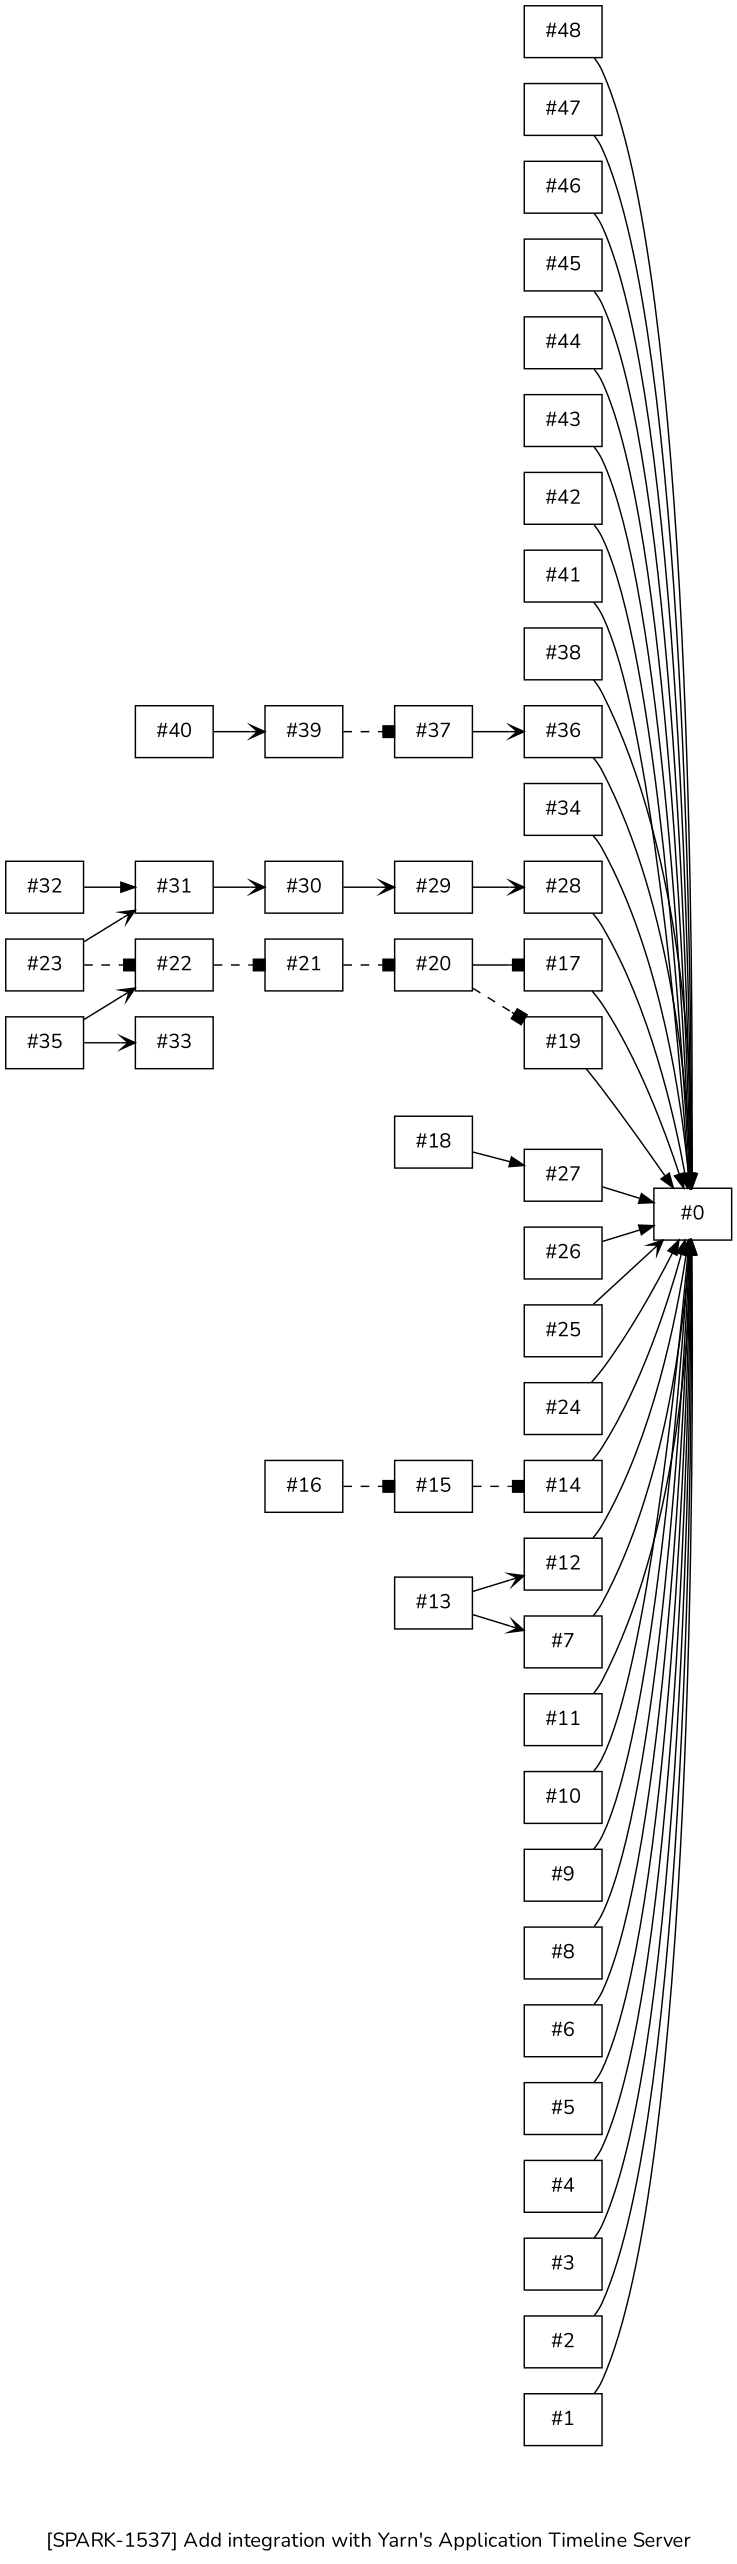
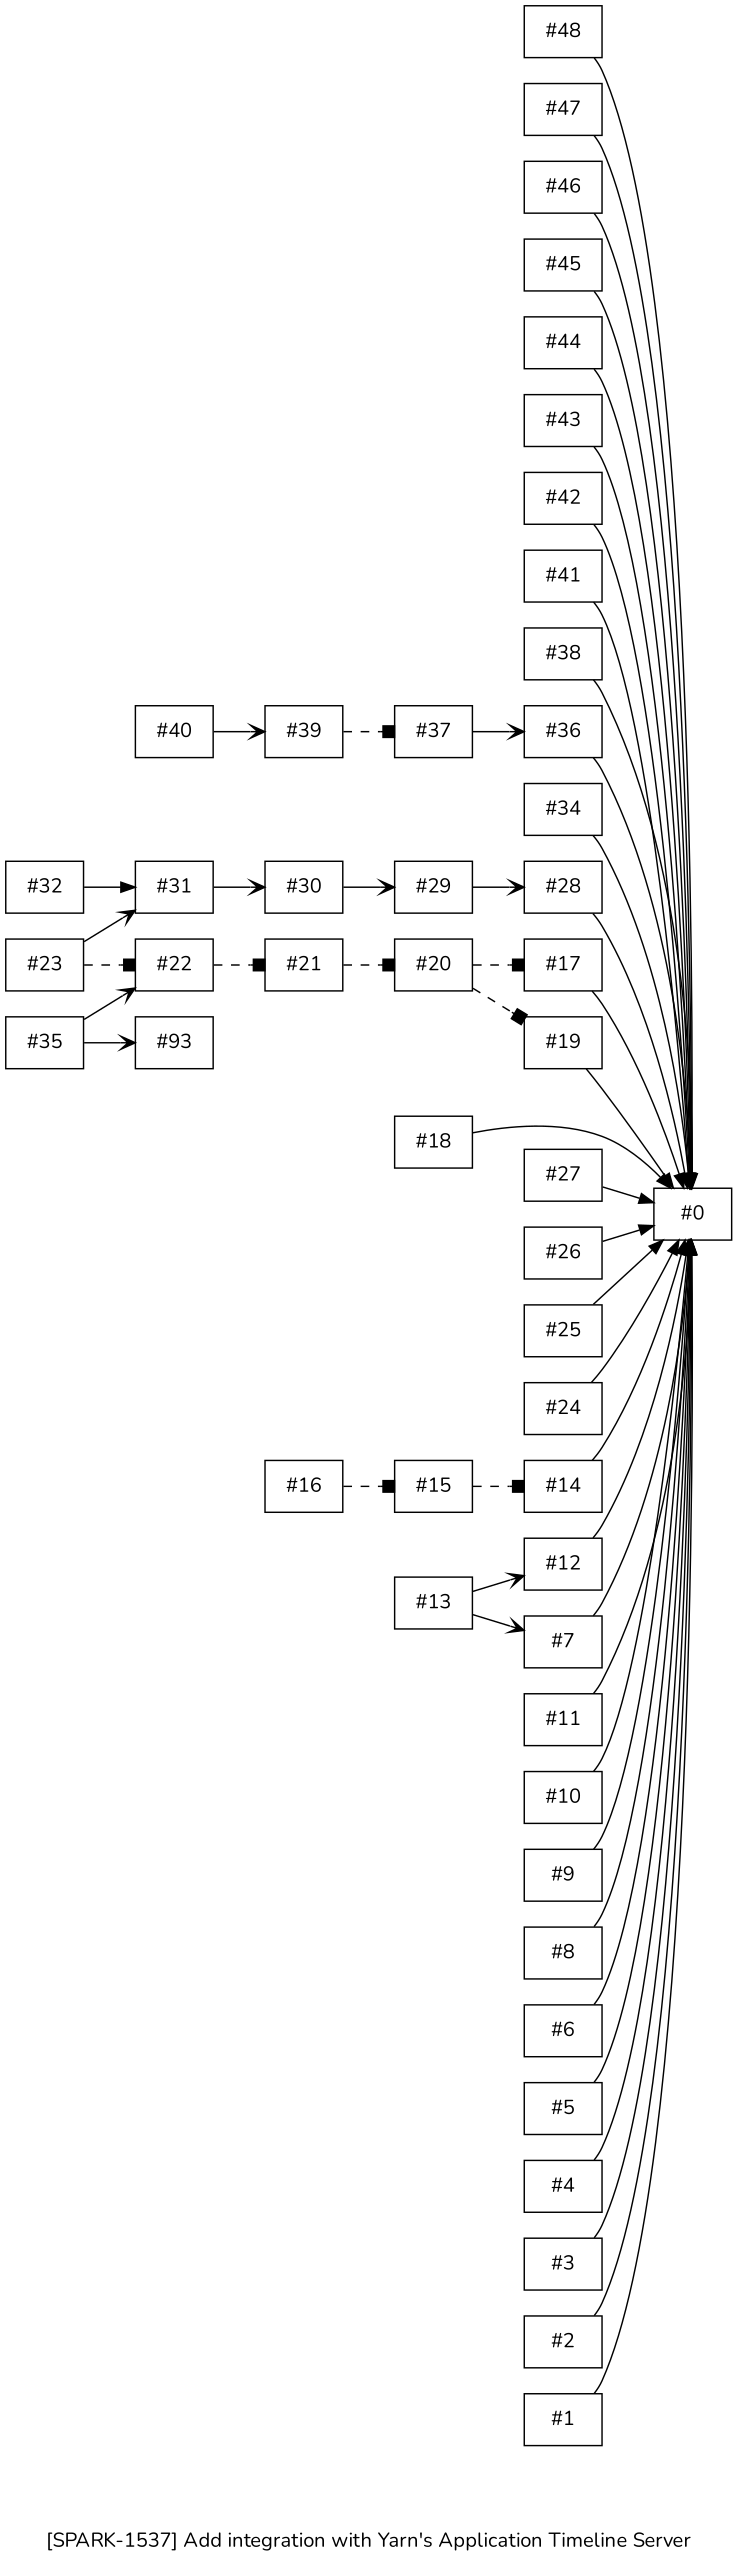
(491, 965) -> (491, 965)
(174, 1043) -> (174, 1043)
(491, 1157) -> (574, 1129)
(623, 1277) -> (623, 1277)
